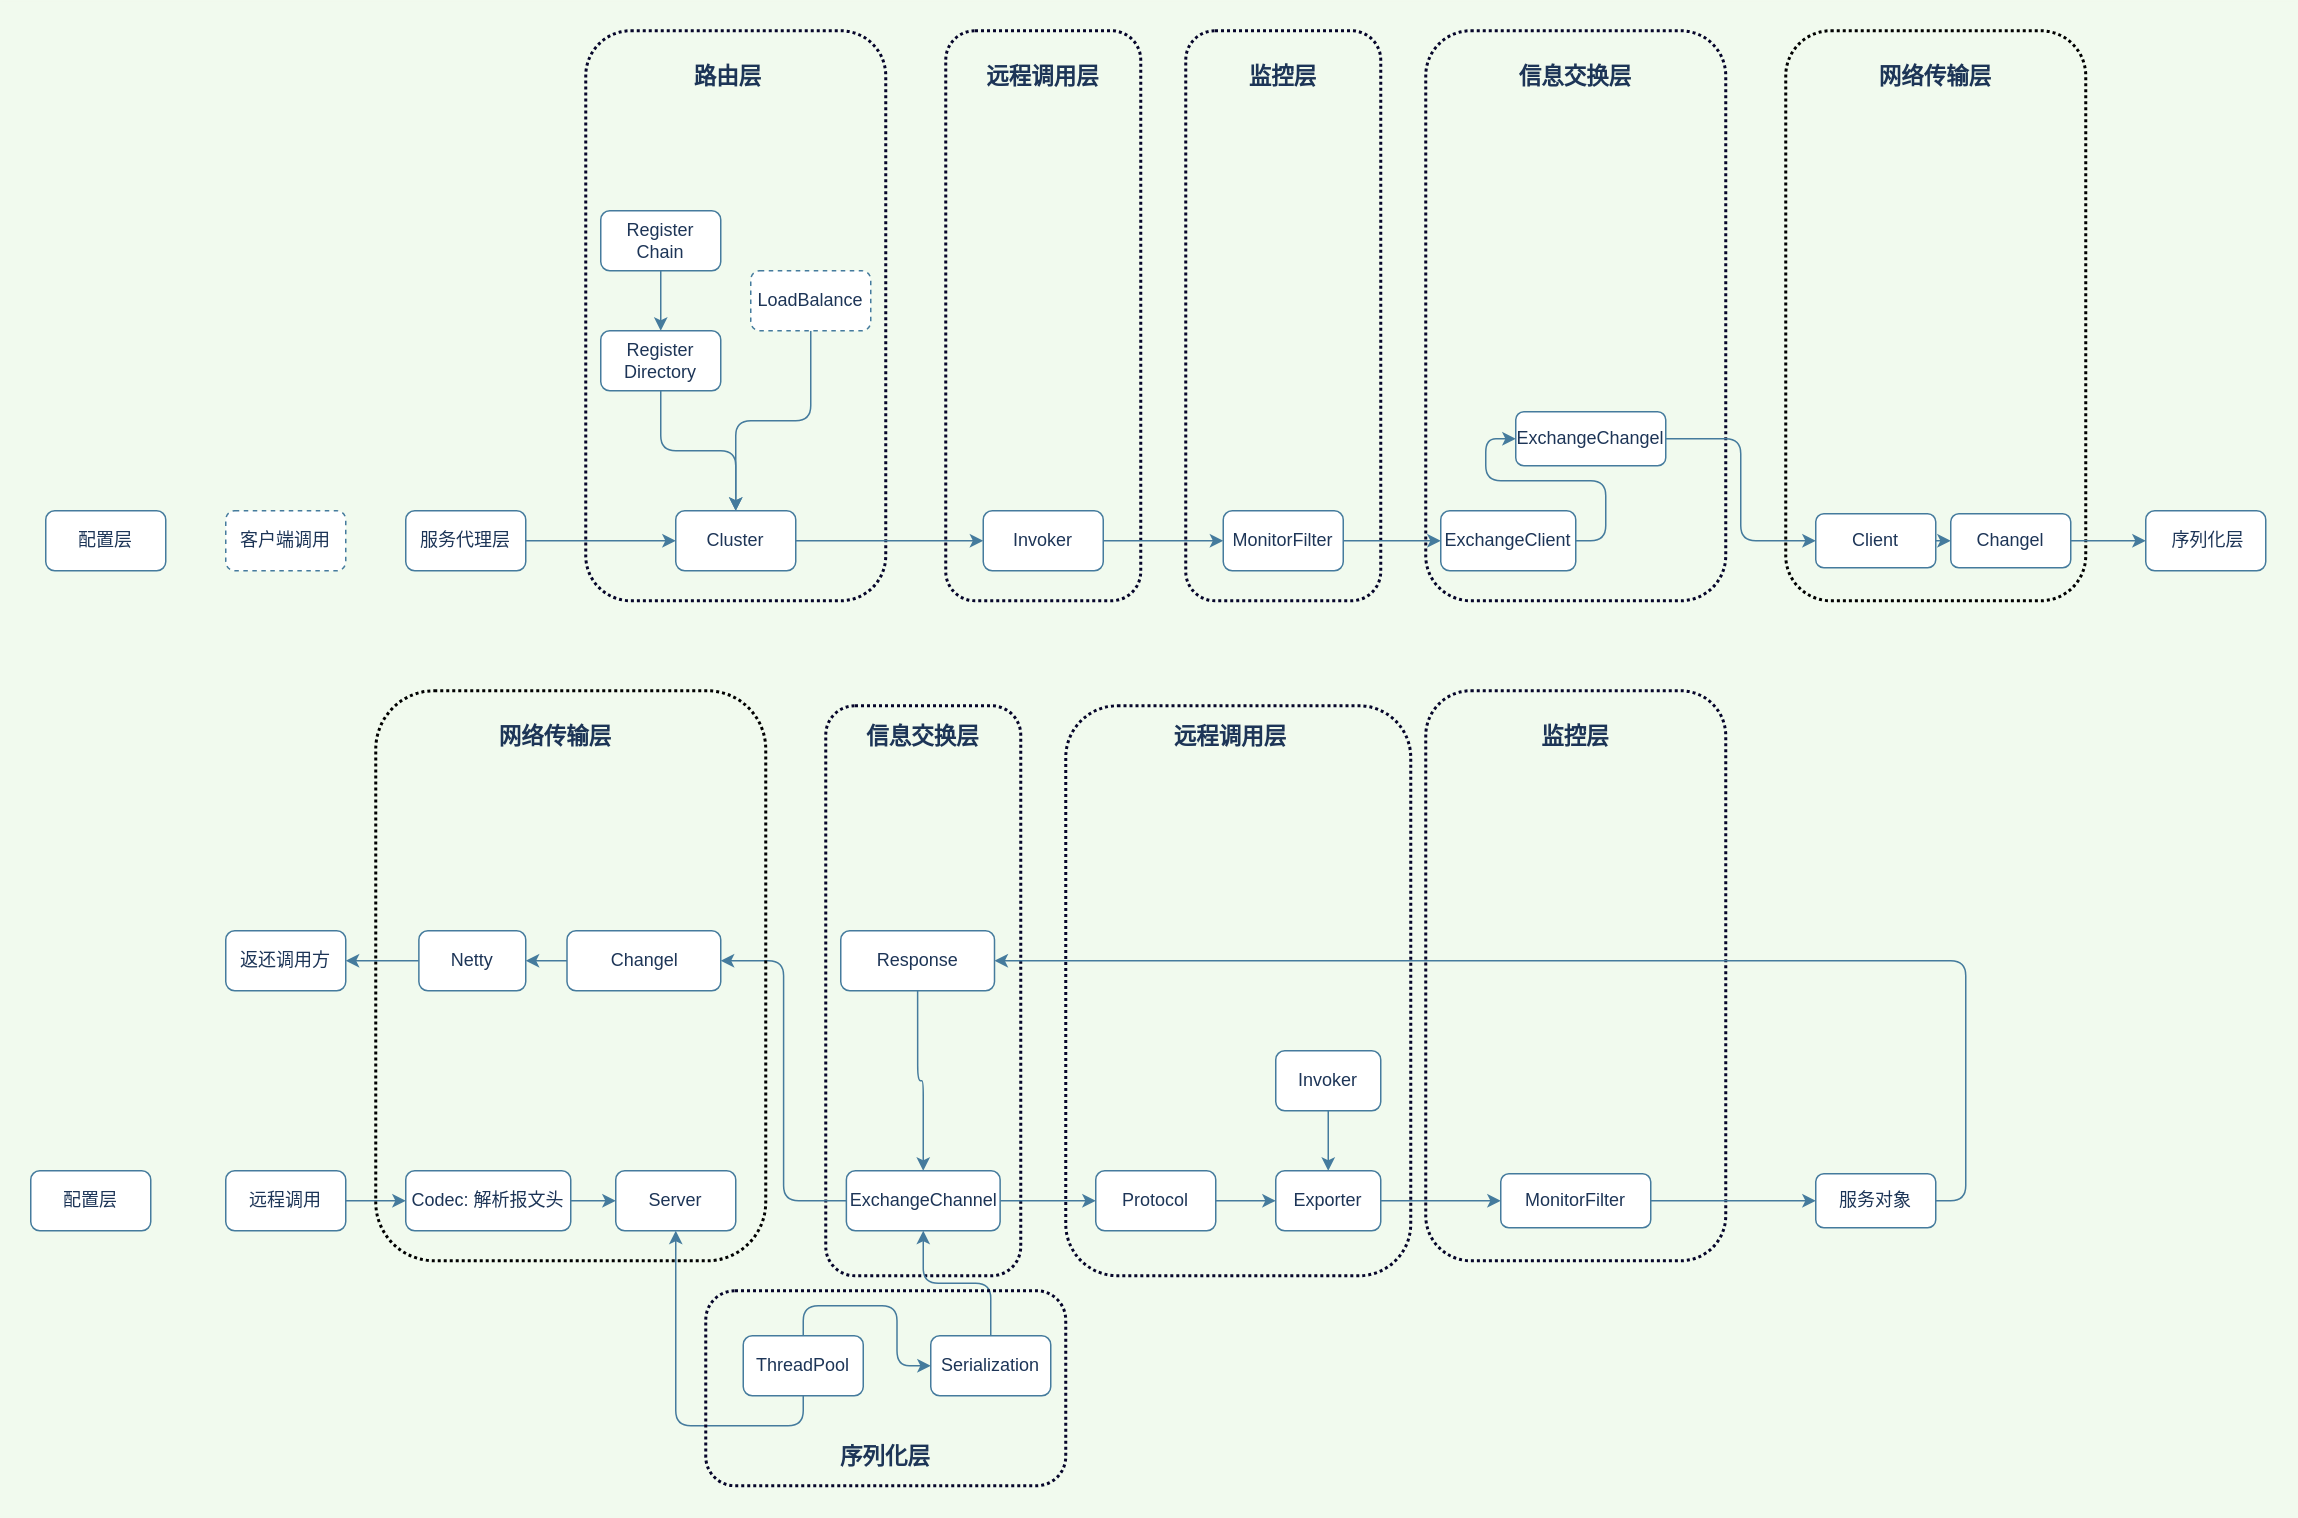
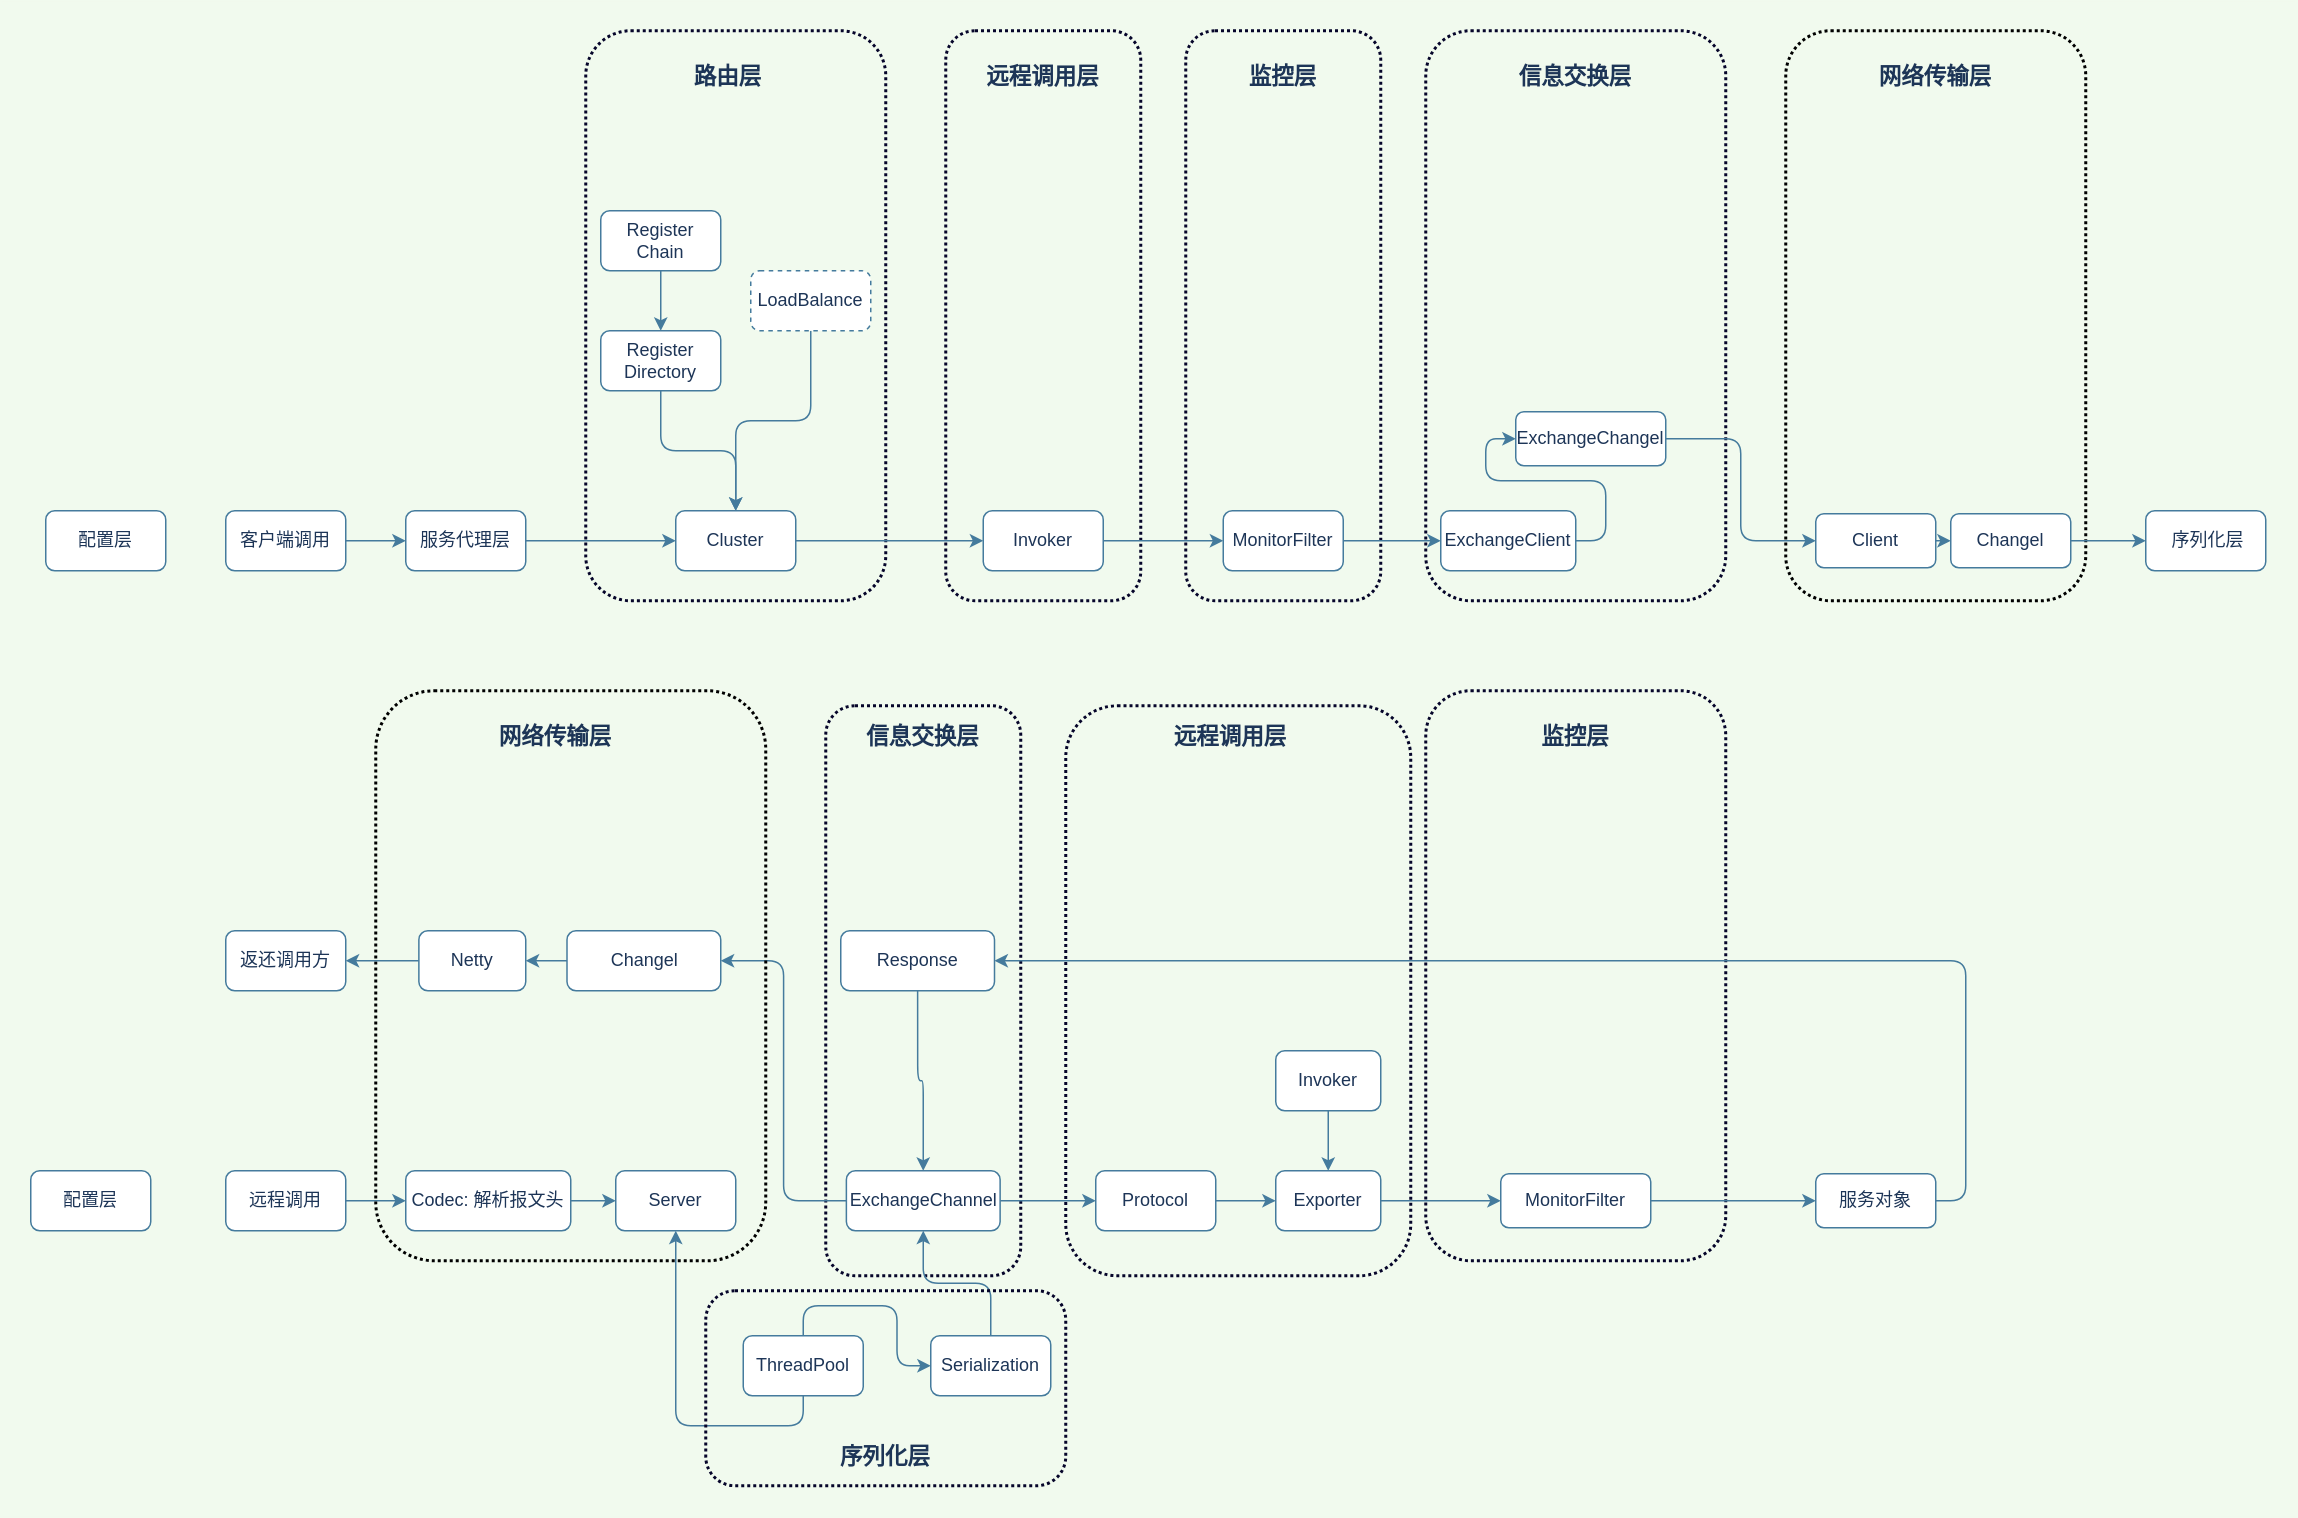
(286, 541) -> (286, 541)
none -> (371, 541)
